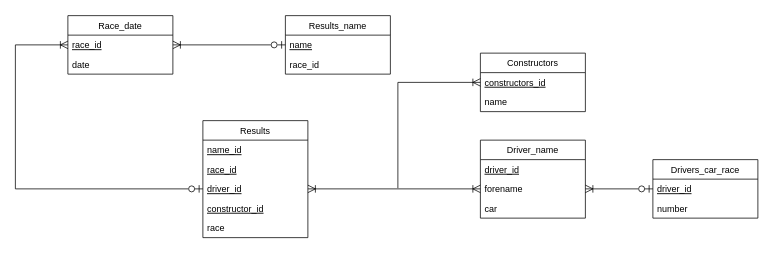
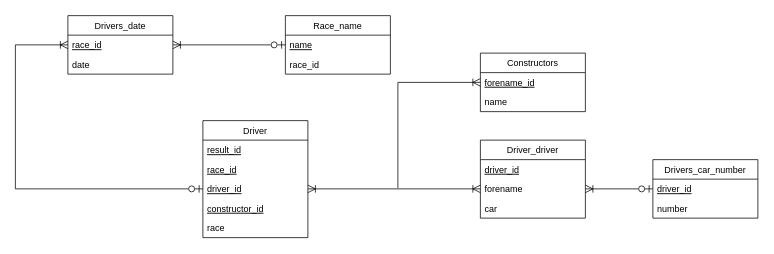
(120, 26) -> (120, 26)
(338, 26) -> (338, 26)
(521, 83) -> (511, 83)
(255, 131) -> (255, 131)
(223, 150) -> (227, 150)
(533, 150) -> (533, 150)
(705, 170) -> (705, 170)
